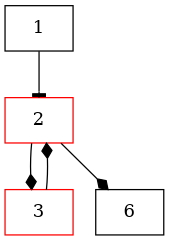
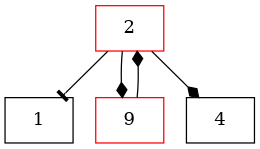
(39, 71) -> (87, 72)
(39, 212) -> (130, 120)
(130, 212) -> (220, 120)
